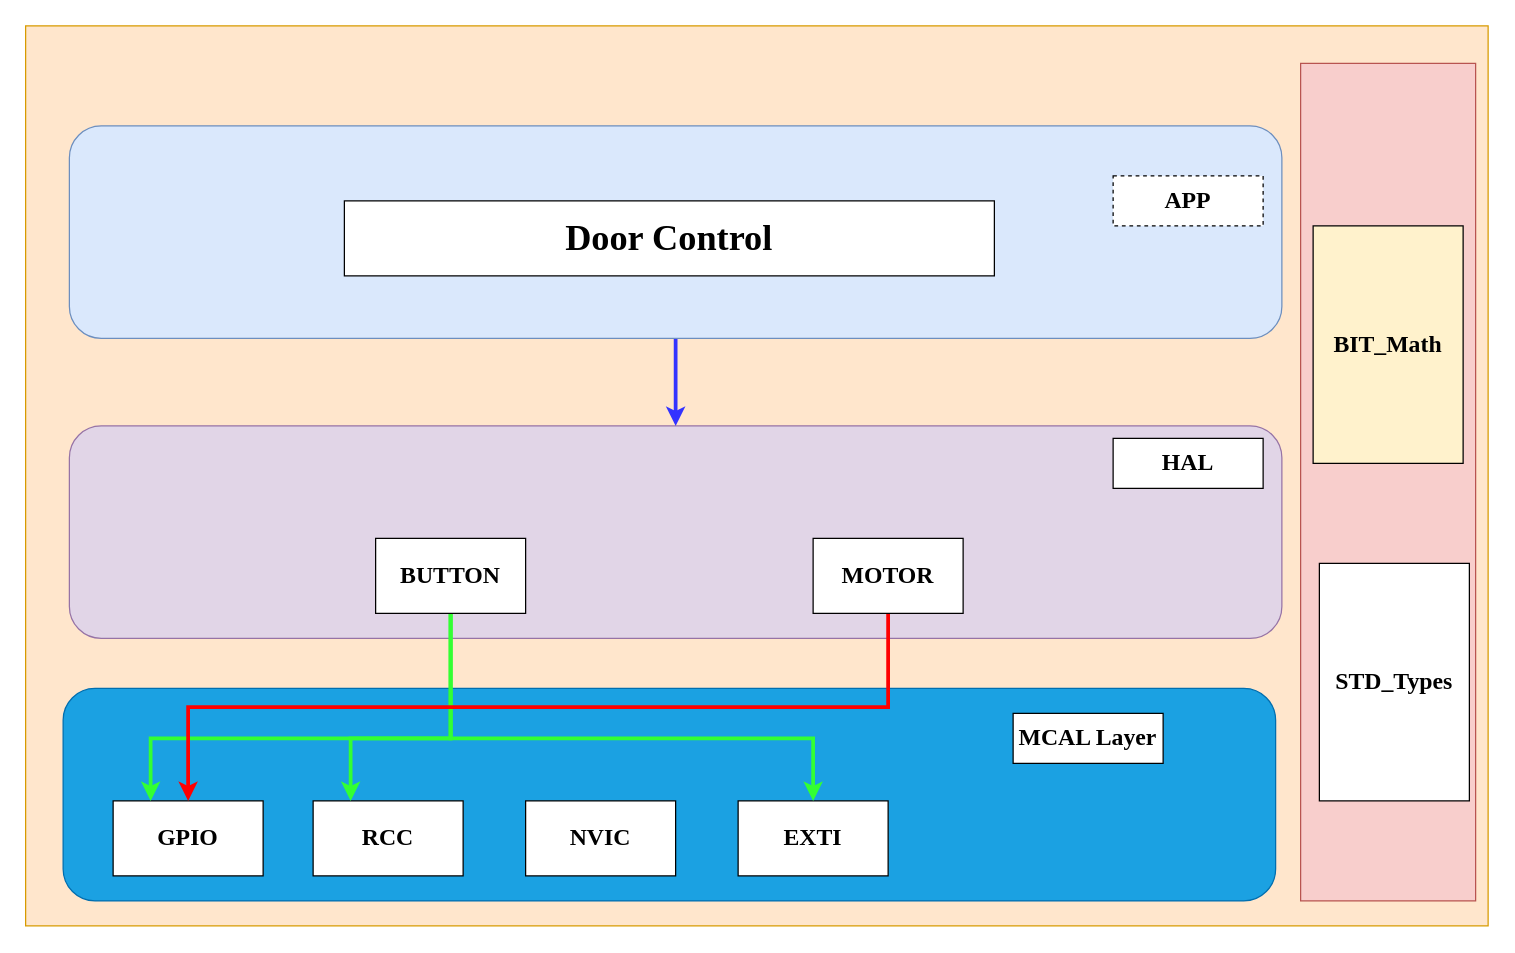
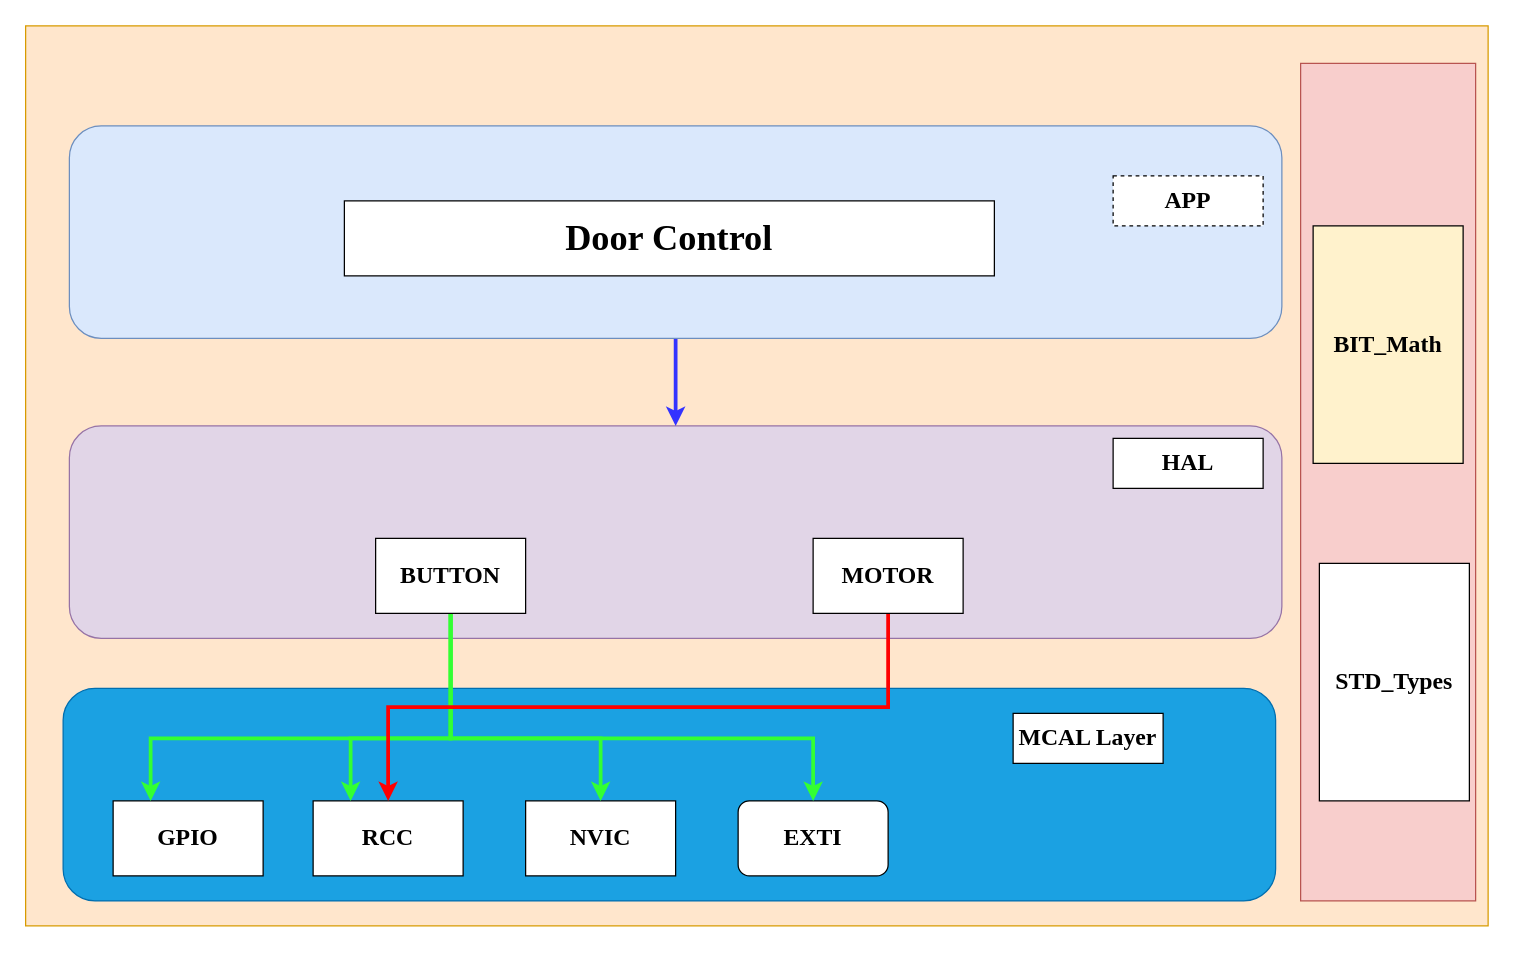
(247, 707) -> none
none -> (388, 748)
none -> (601, 765)
(813, 838) -> (813, 838)
